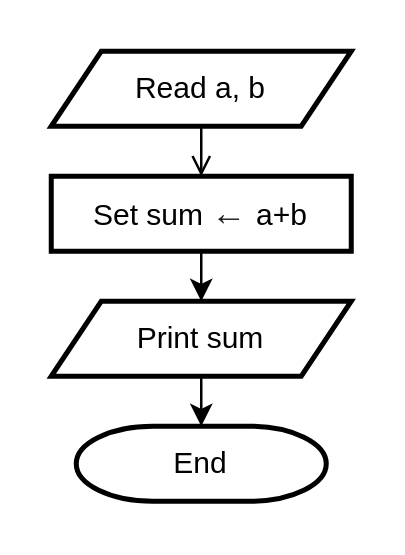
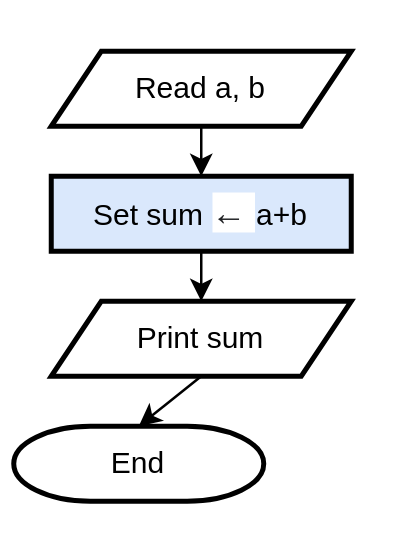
(201, 162) -> (201, 158)
(201, 214) -> (201, 214)
(201, 464) -> (139, 464)
